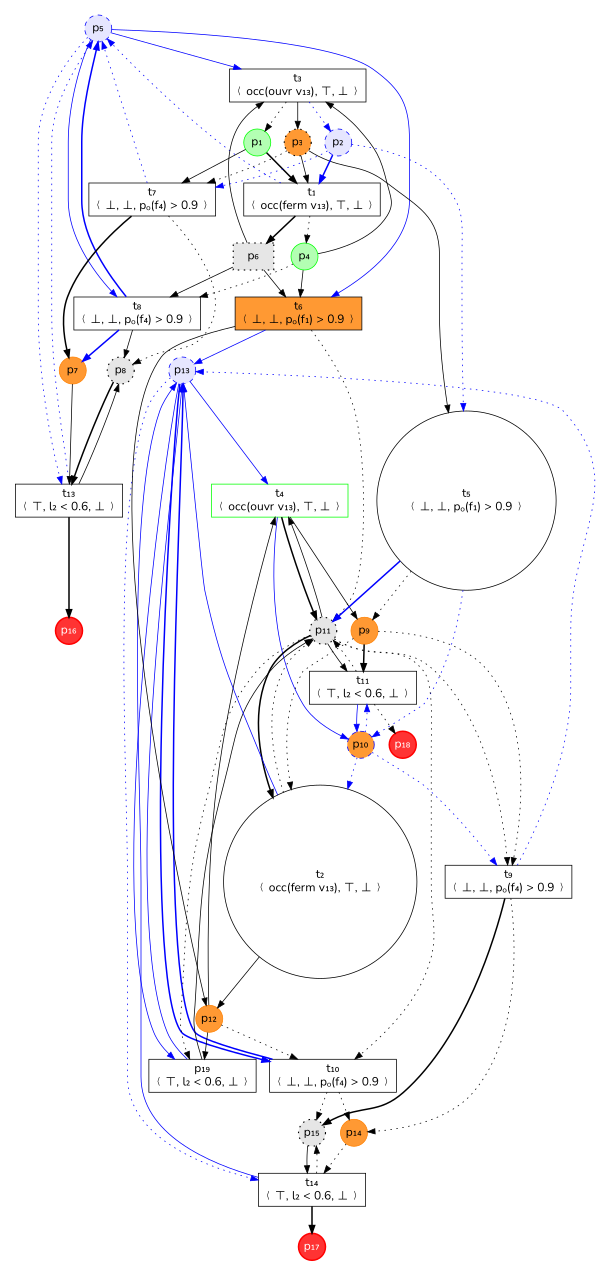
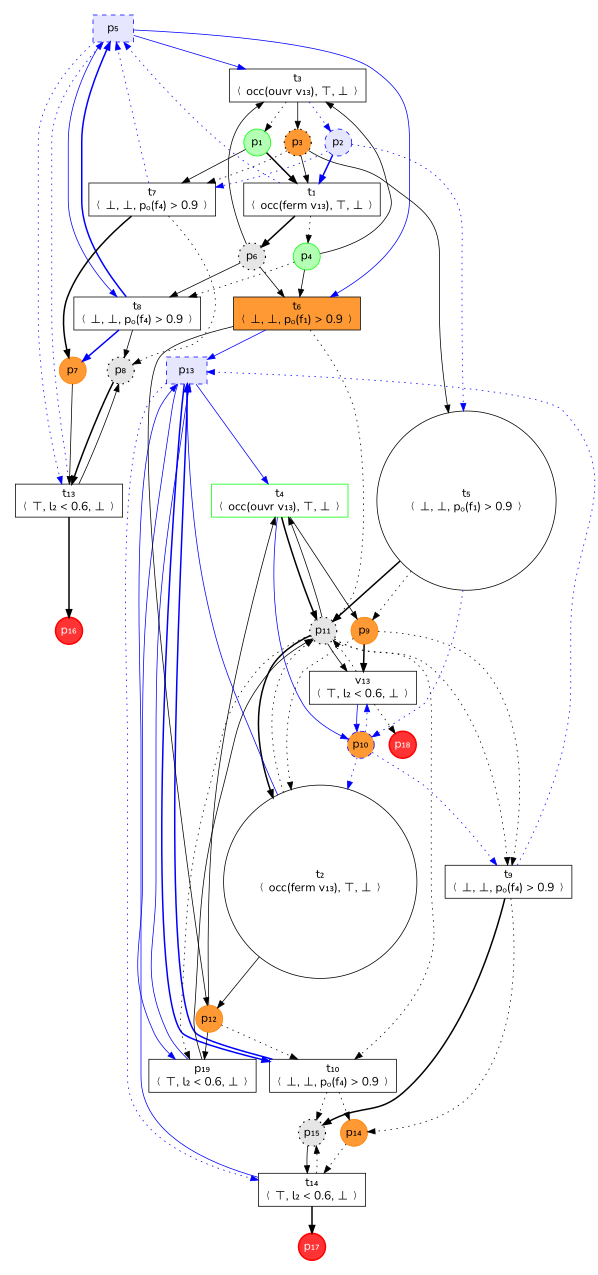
(98, 28) -> (113, 28)
(254, 256) -> (252, 256)
(182, 370) -> (187, 370)
(369, 589) -> (369, 589)
(363, 688) -> (363, 688)
